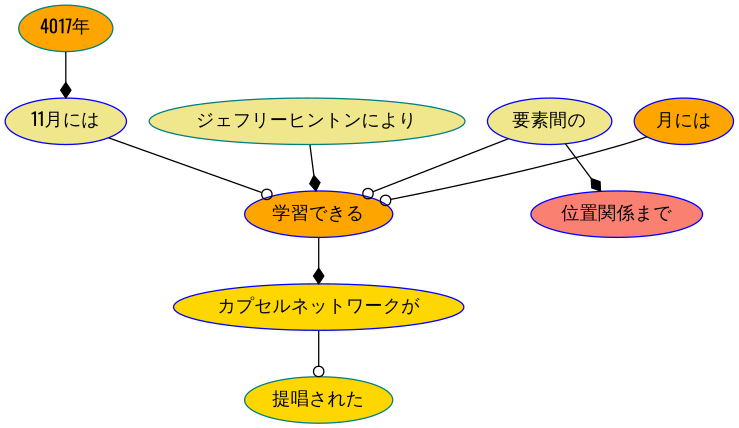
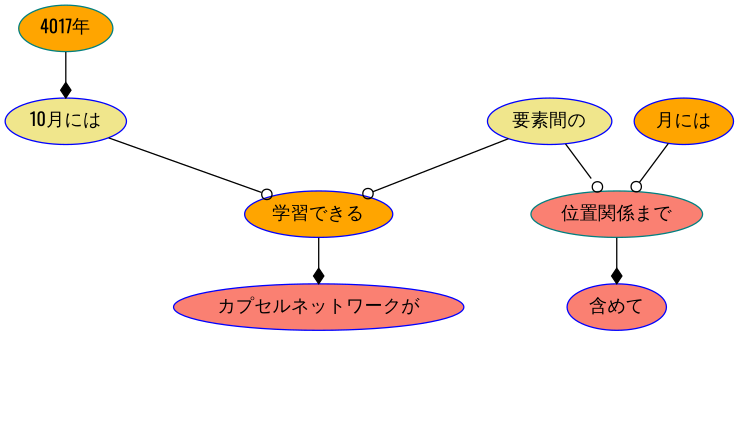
(66, 121) -> (66, 121)
(307, 121) -> none
(581, 165) -> (578, 161)
(520, 171) -> (654, 163)
(617, 214) -> (617, 214)
(319, 307) -> (319, 307)
none -> (617, 307)
(319, 400) -> none
